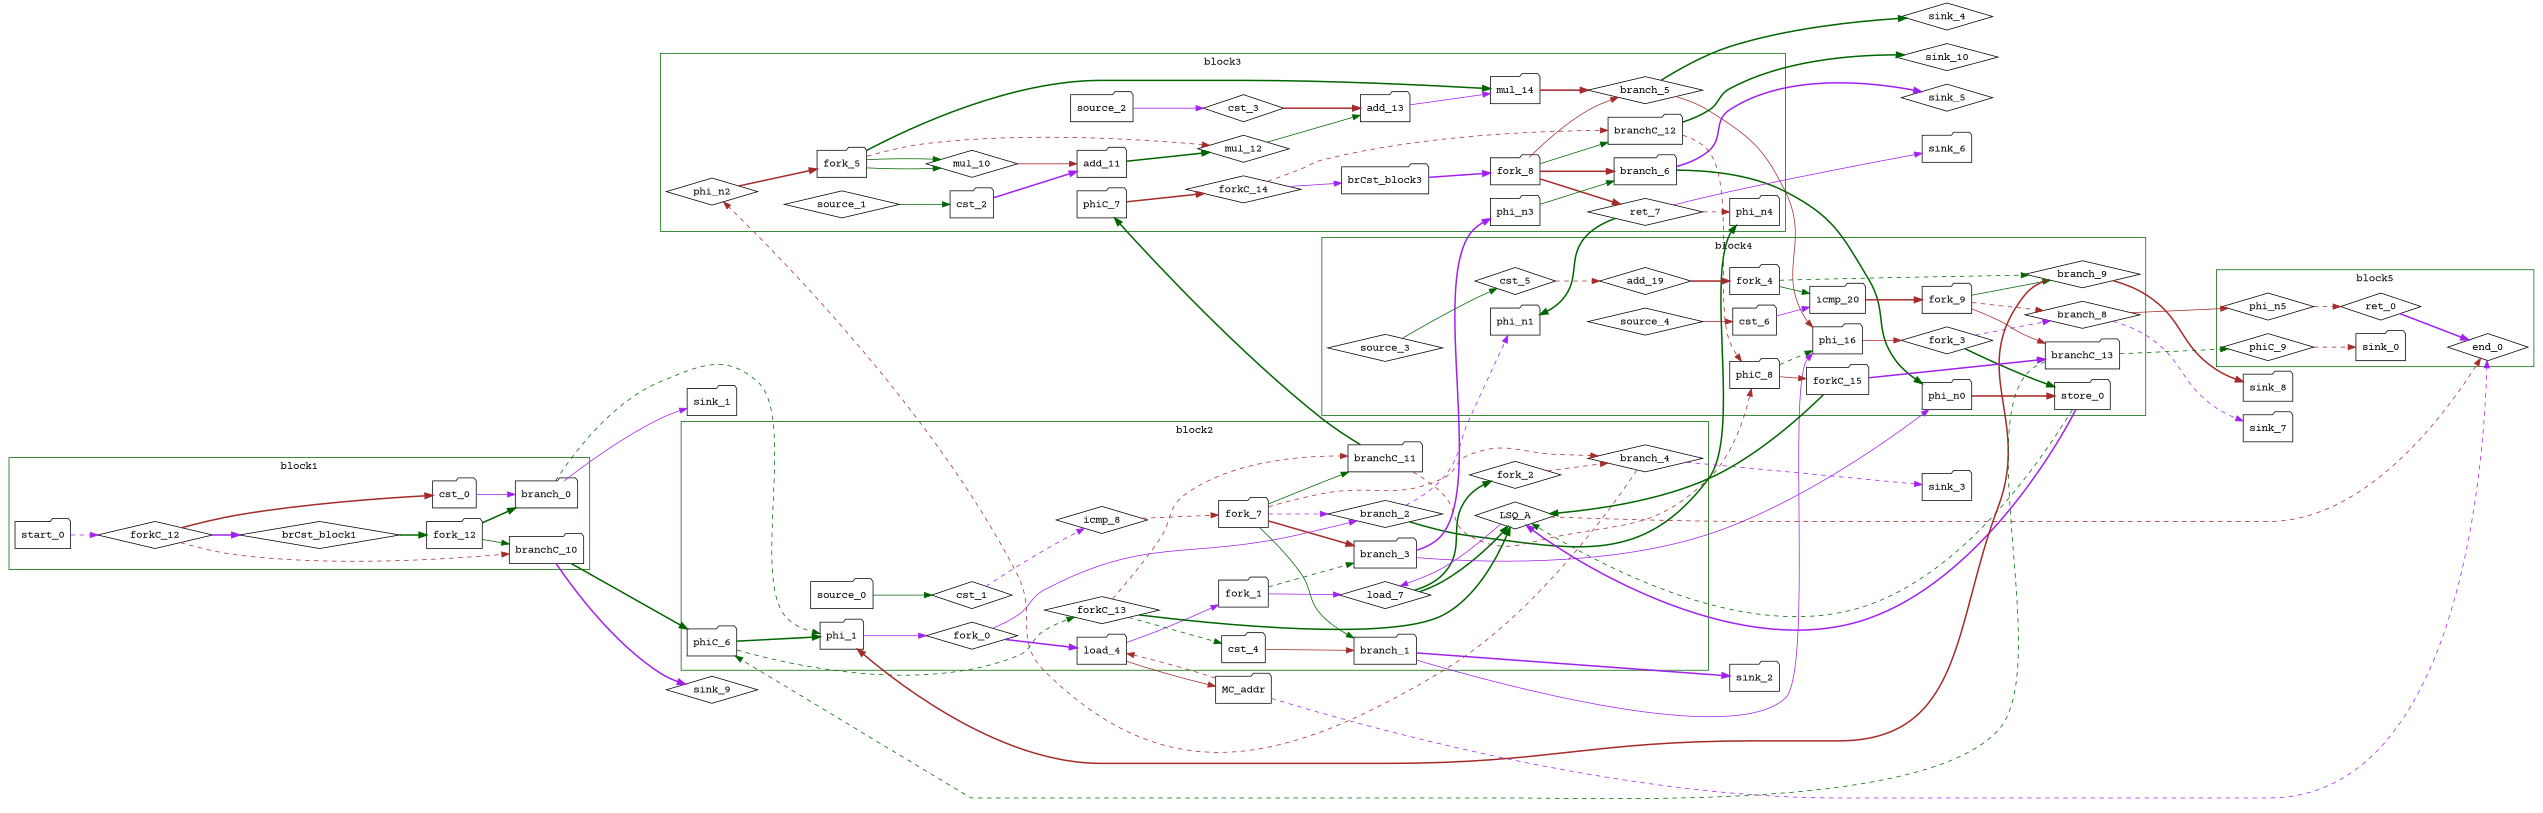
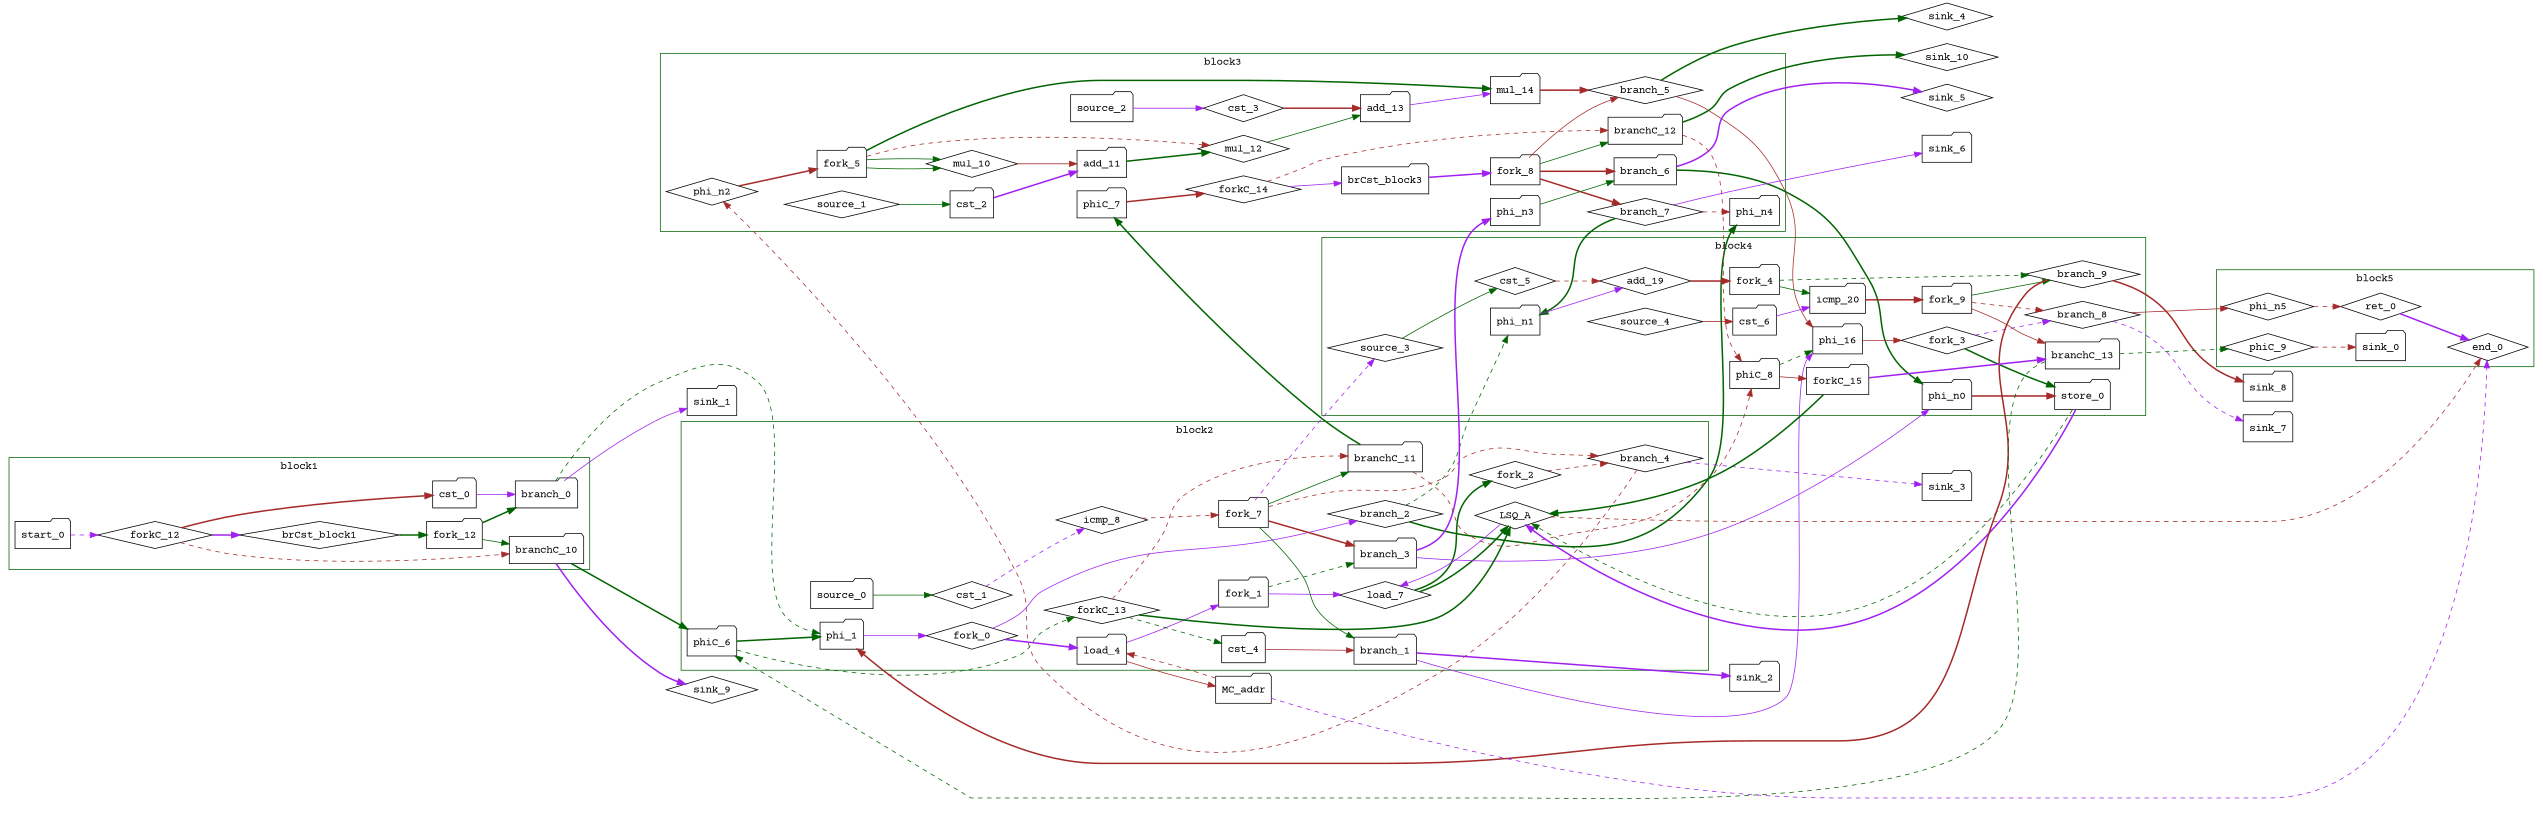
(1645, 212) -> (1645, 212)
none -> (1578, 302)
(1464, 432) -> (1464, 432)
(1294, 514) -> (1311, 431)
